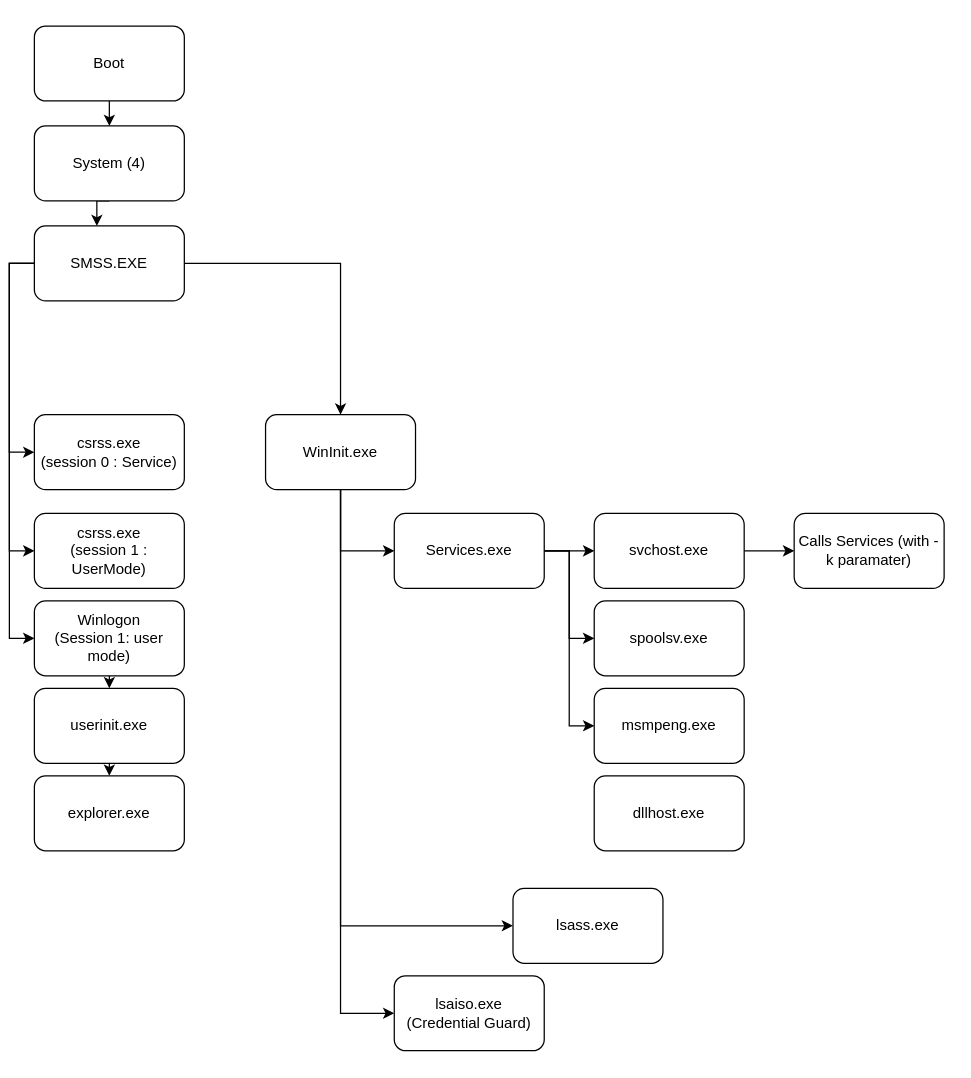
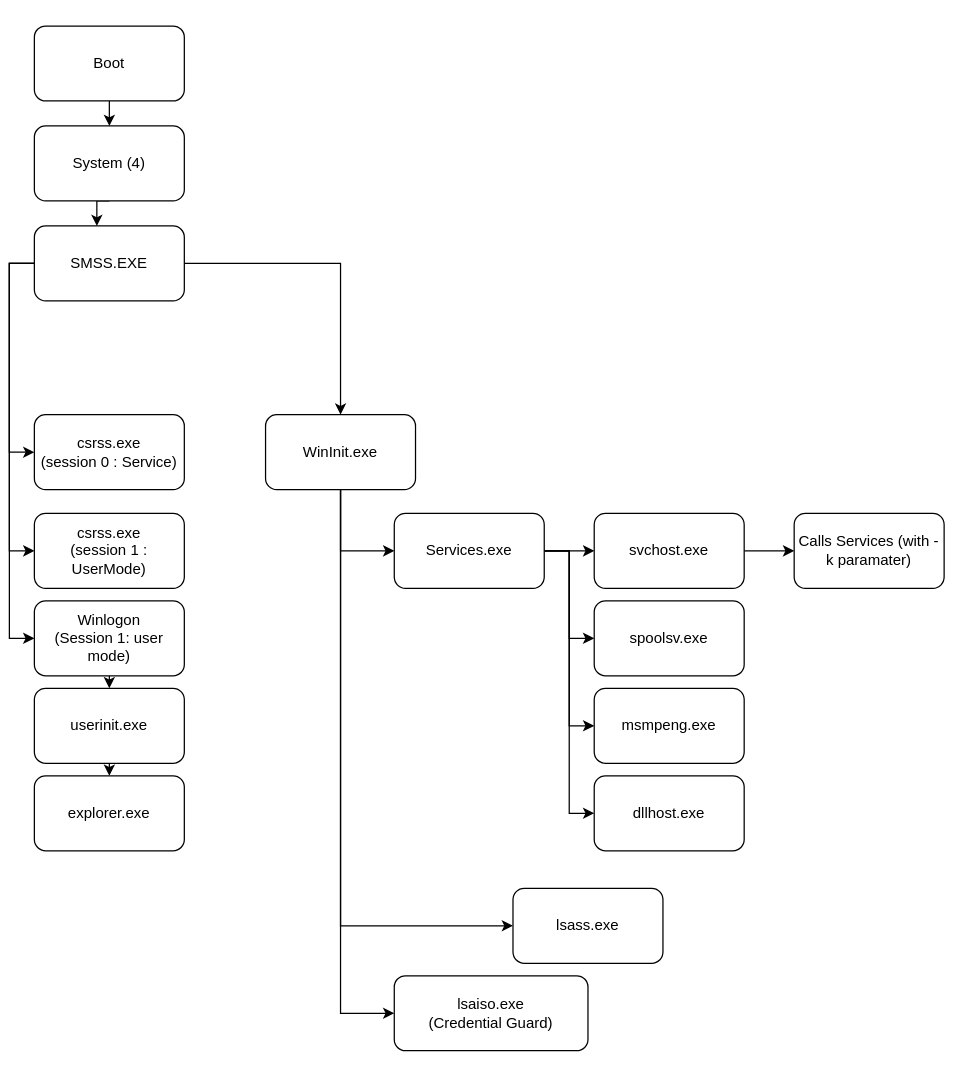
none -> (569, 779)
(469, 1013) -> (491, 1013)
